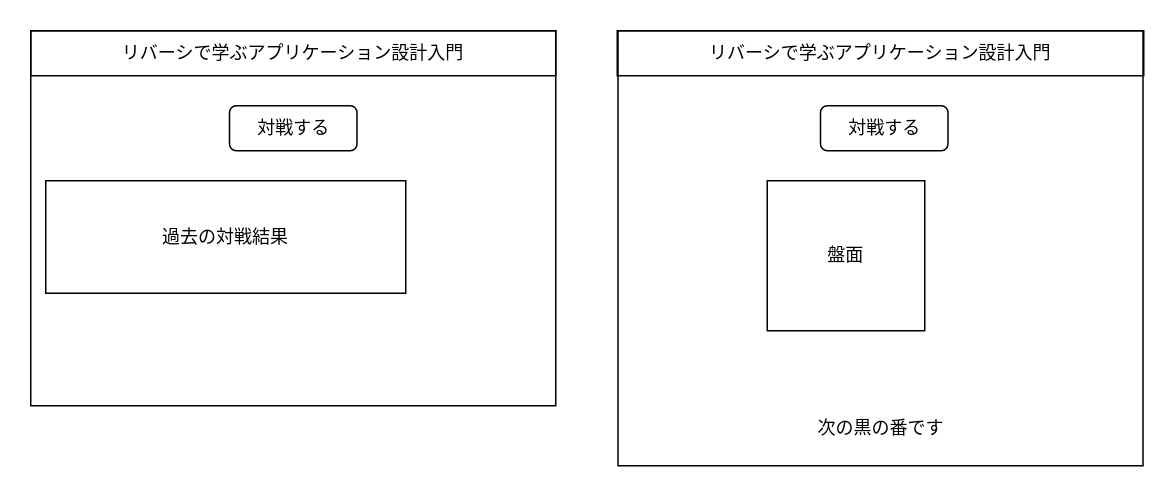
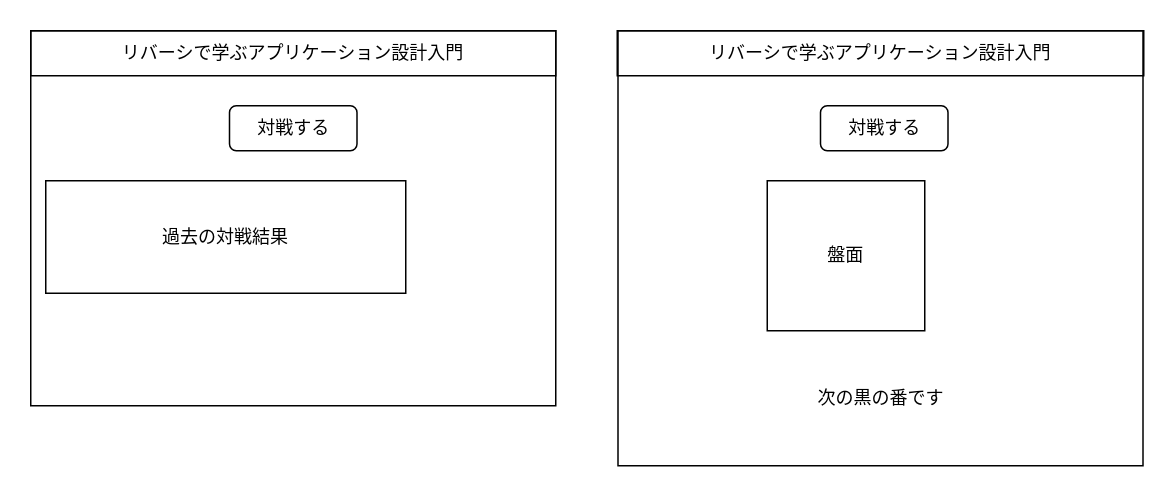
(881, 428) -> (881, 398)
